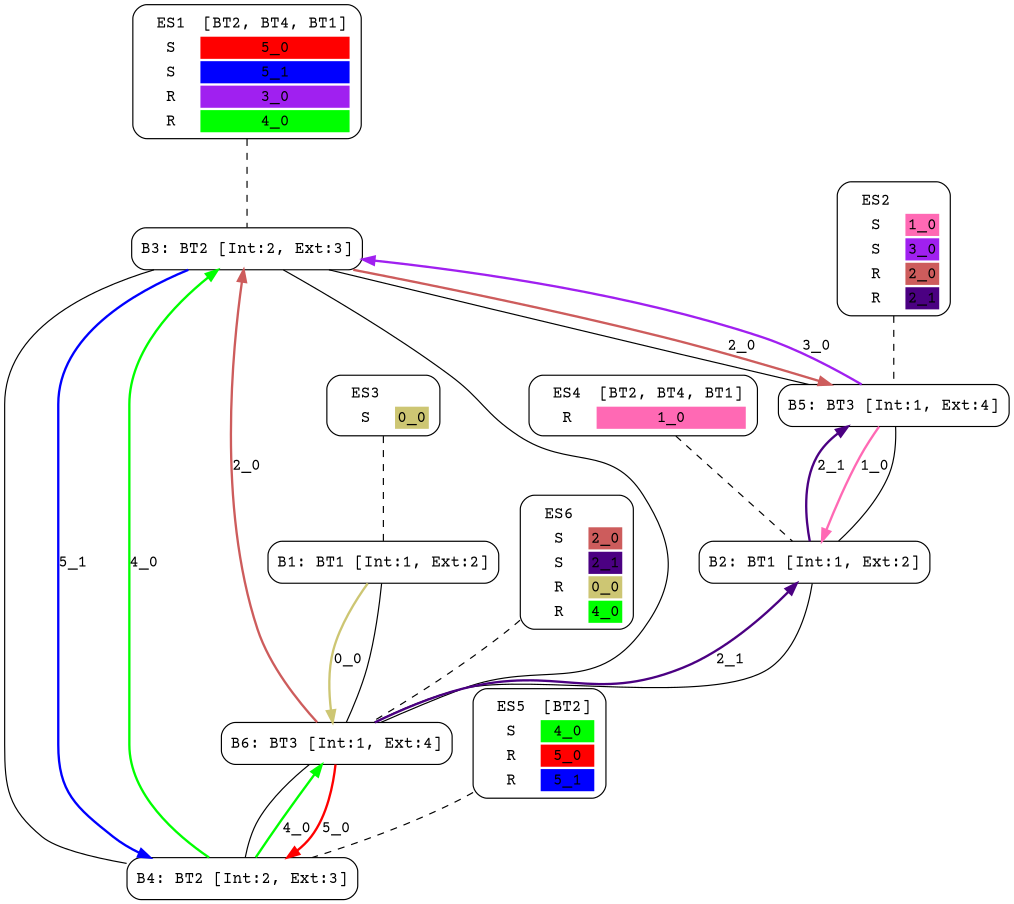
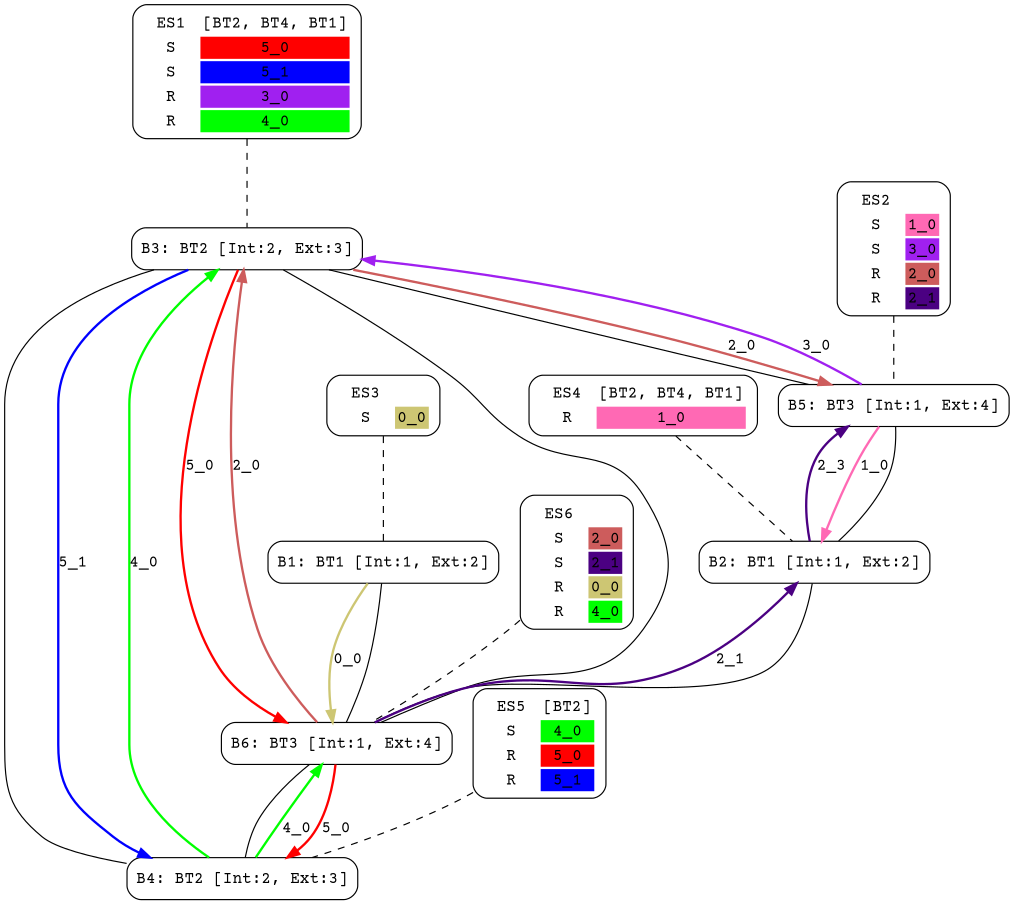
(831, 466) -> (831, 466)
none -> (181, 506)
